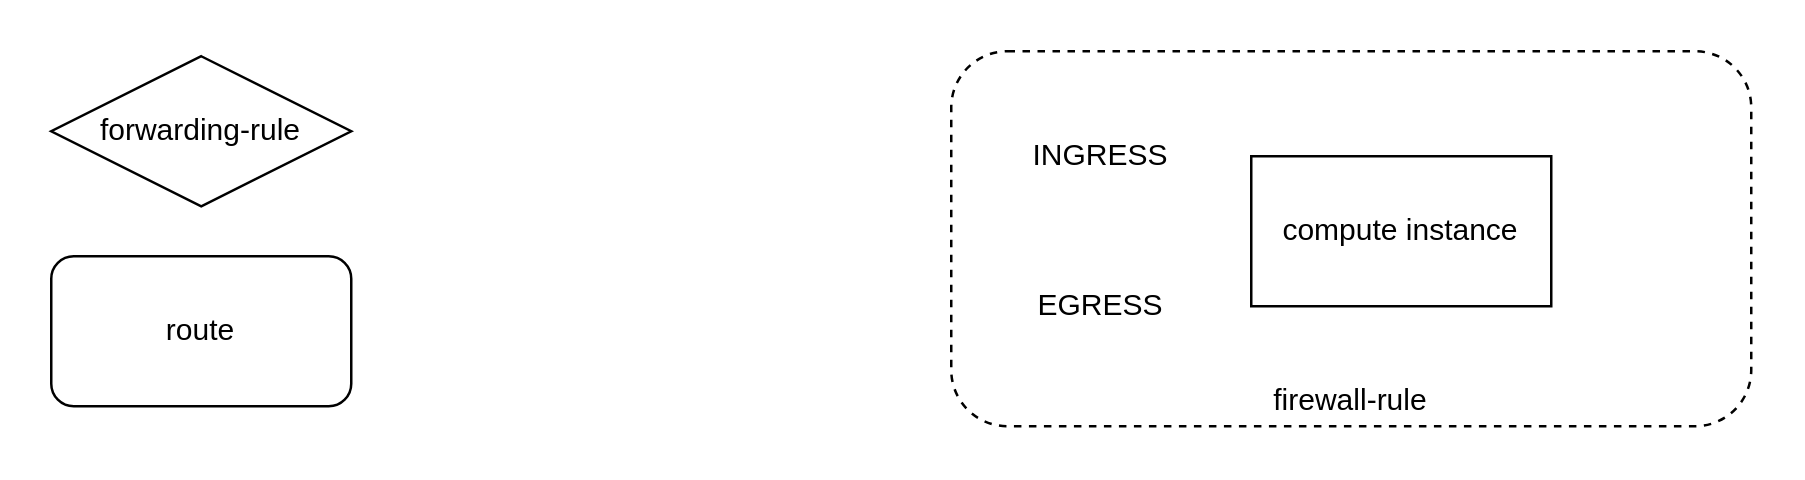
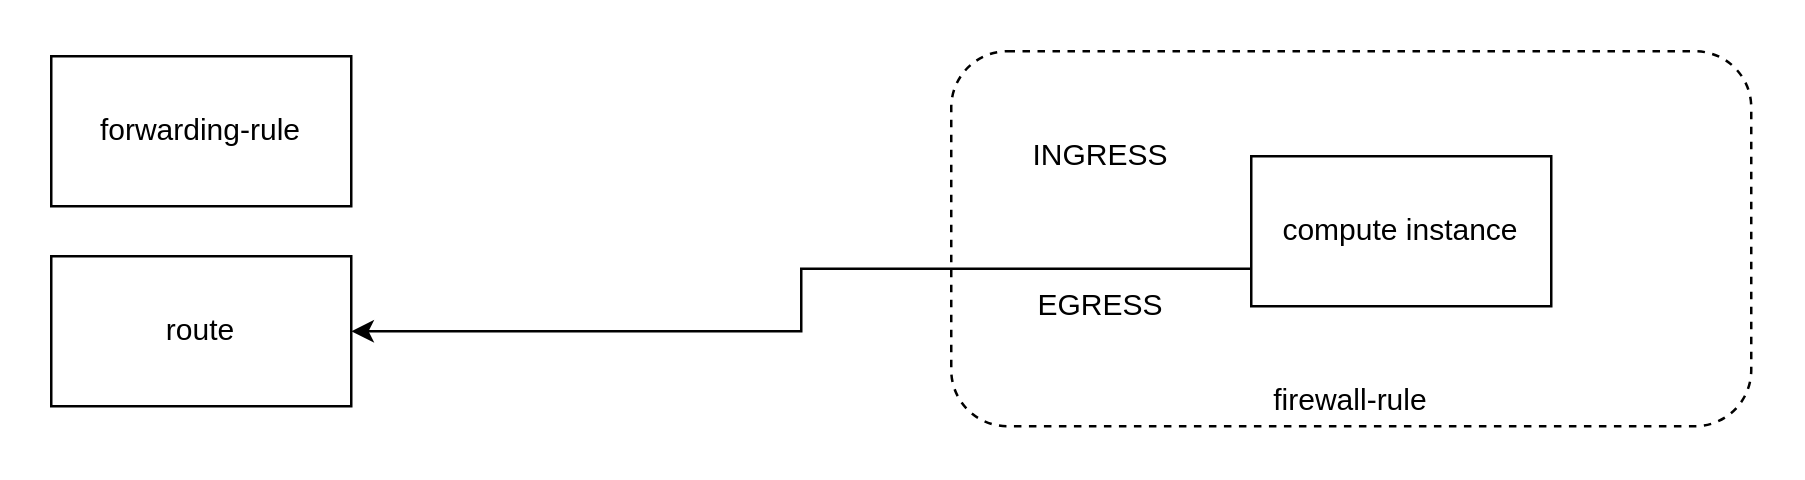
(201, 131) -> (201, 131)
none -> (801, 292)
(201, 331) -> (201, 331)
